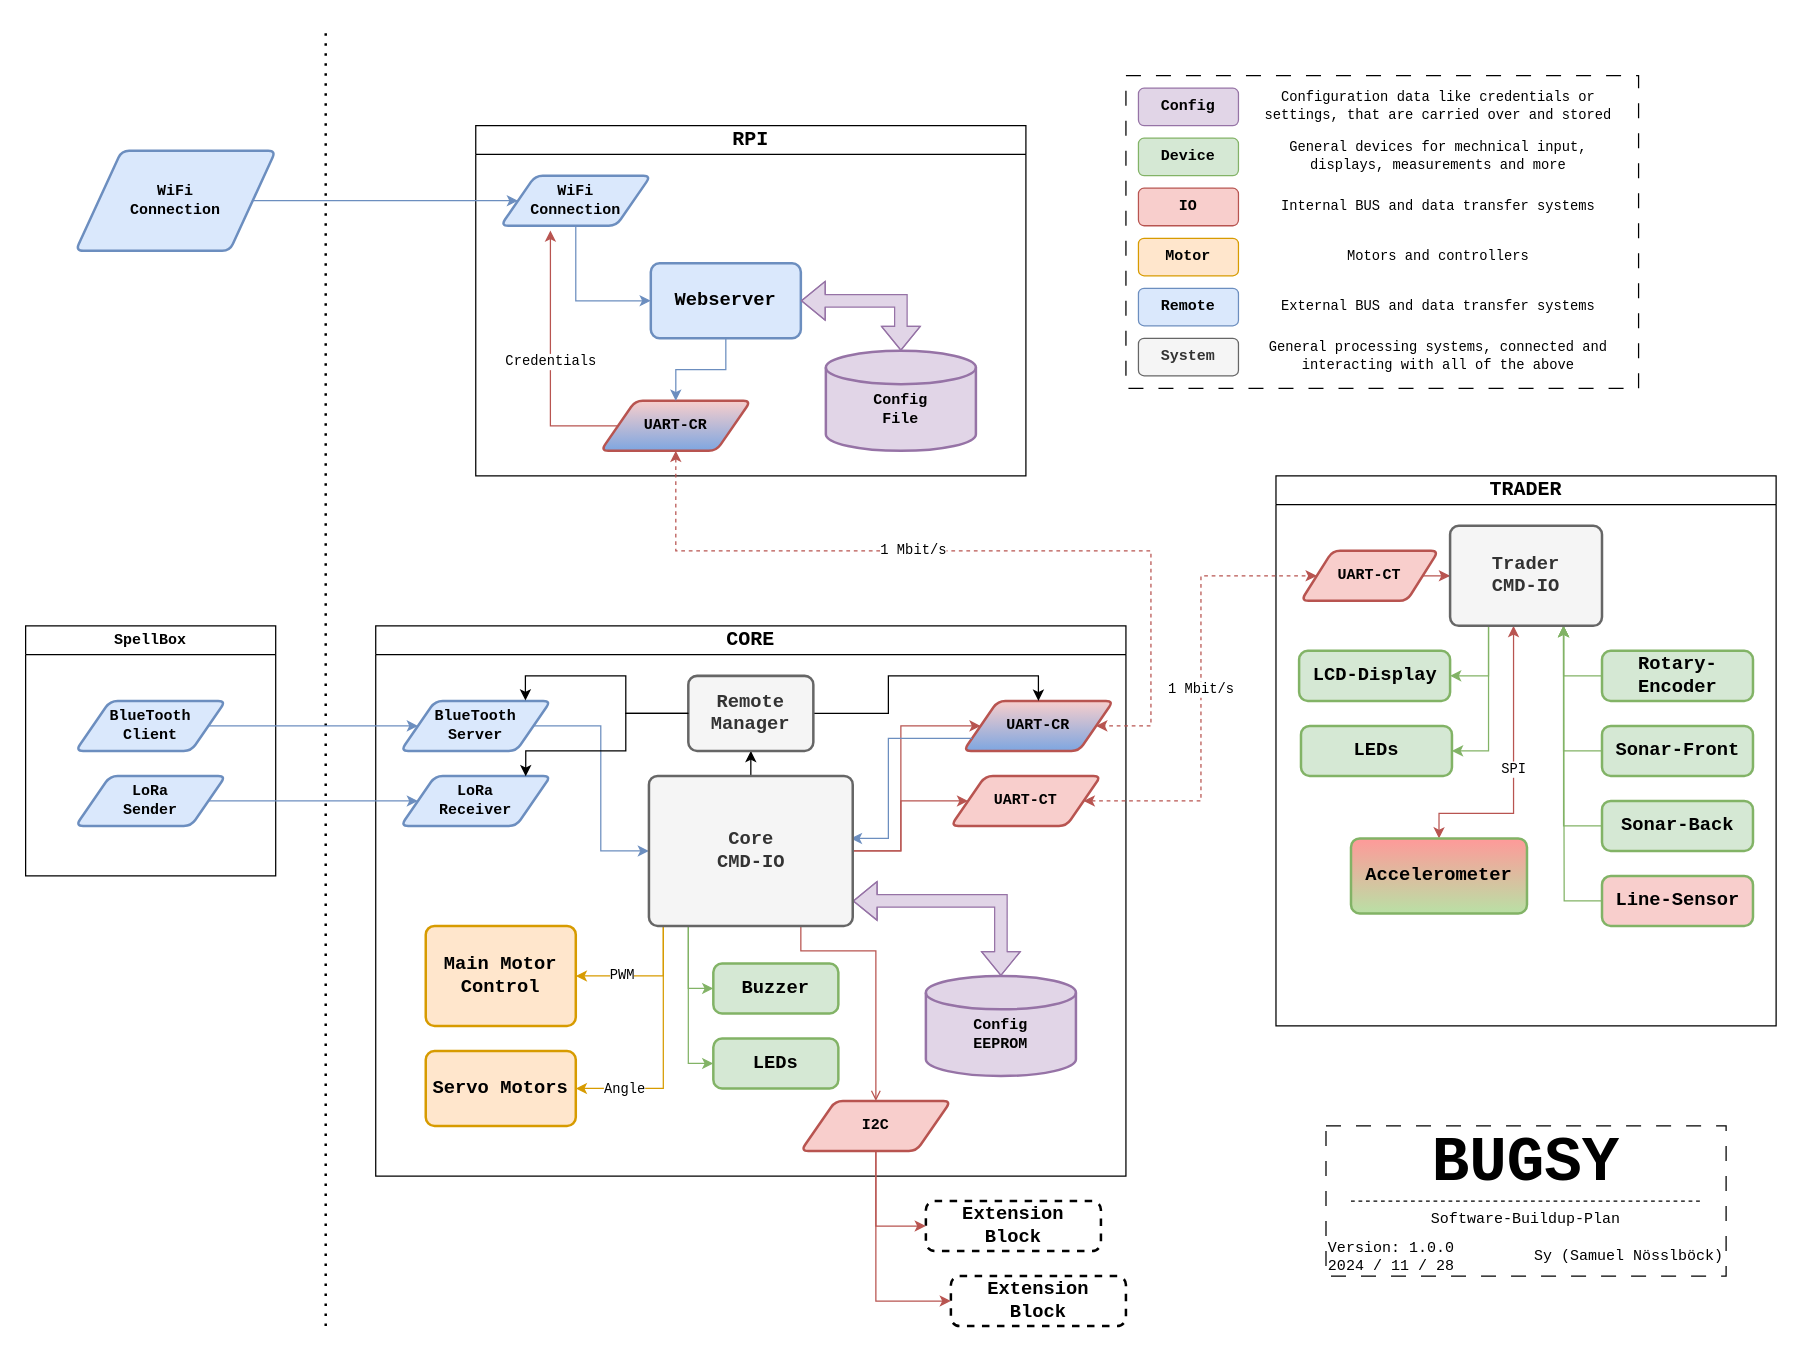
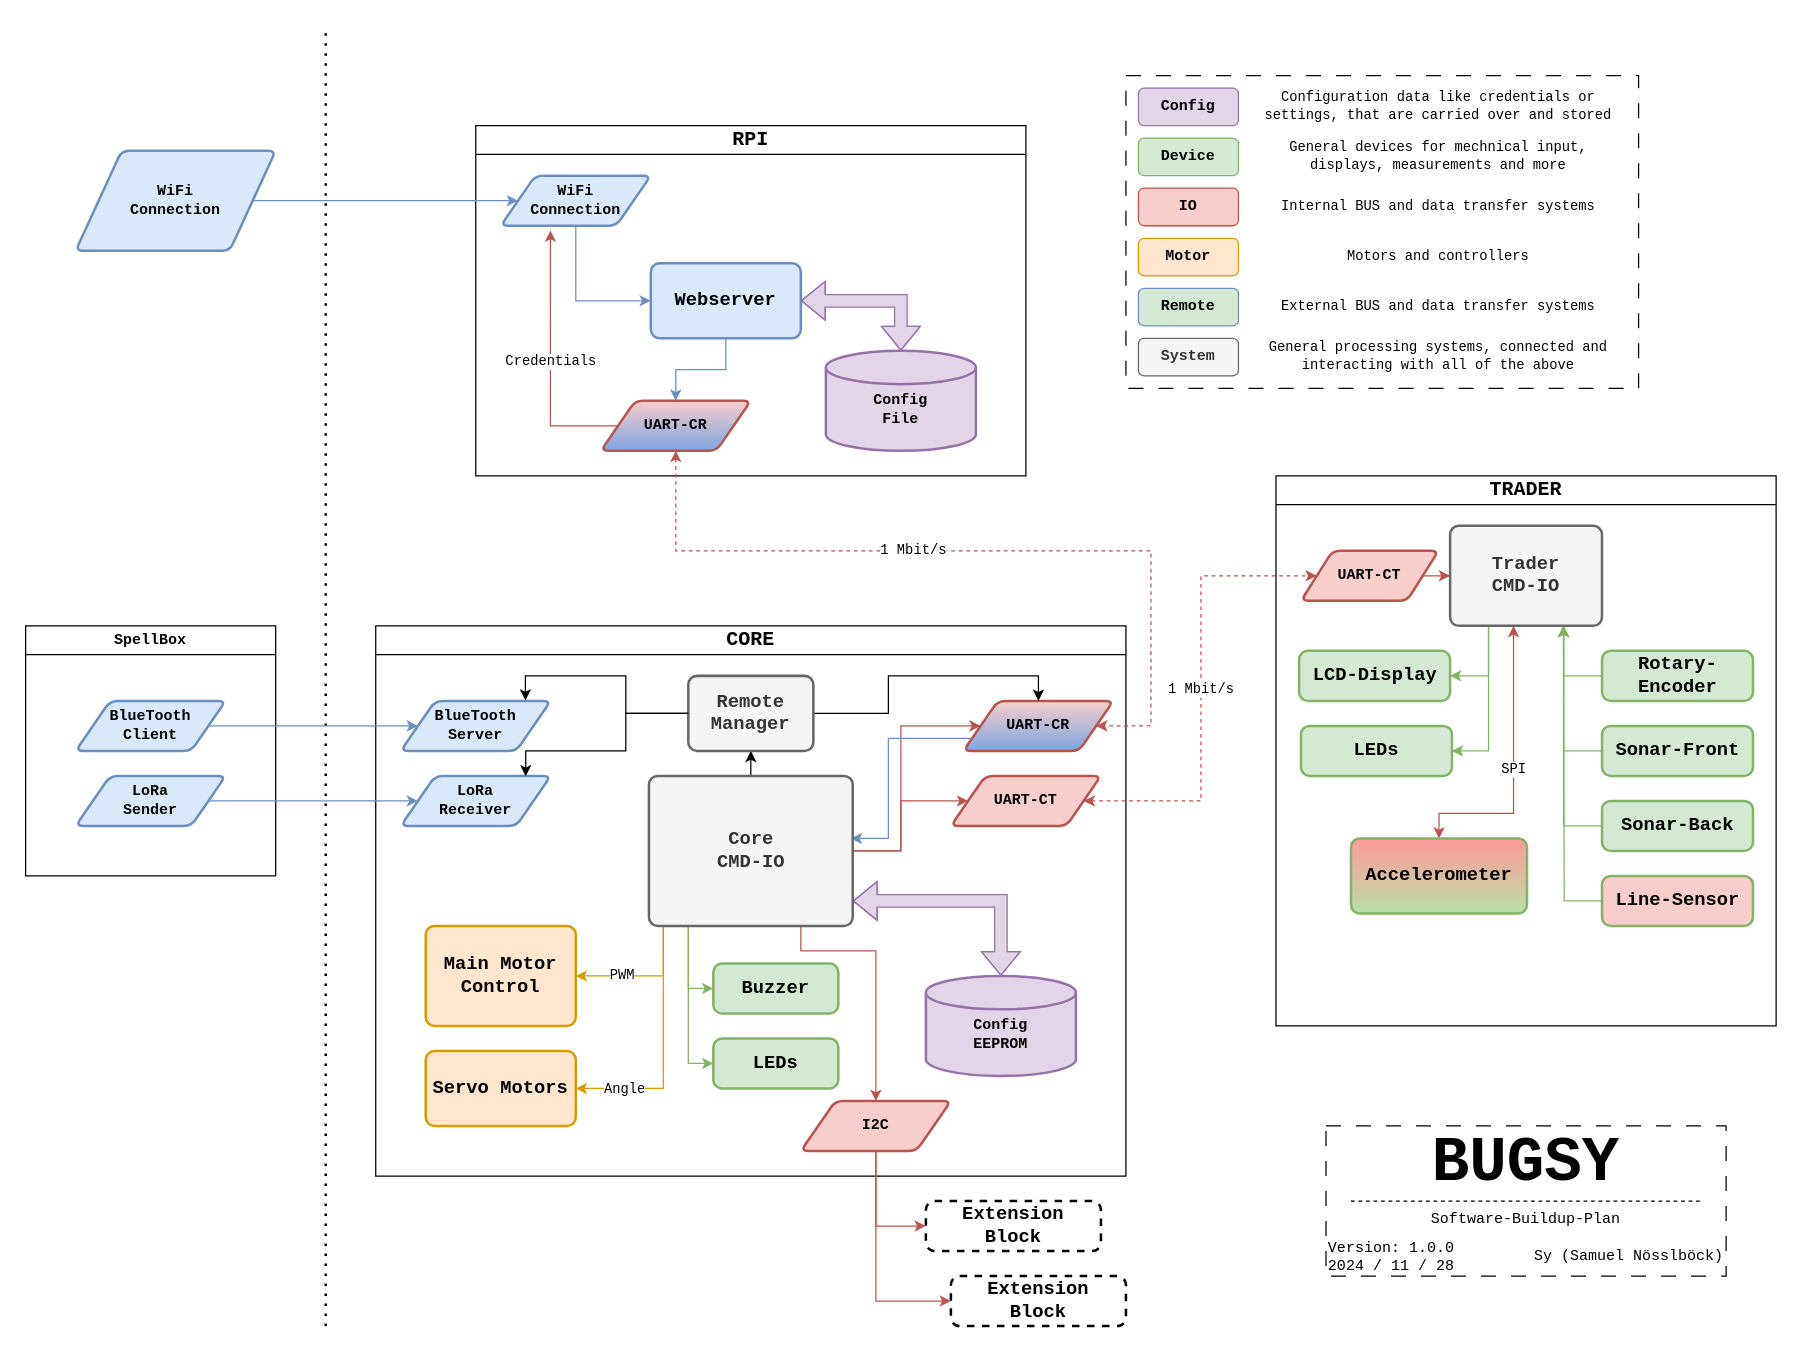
(1188, 307) -> (1188, 307)
(601, 775) -> none
(876, 1093) -> (876, 1091)
